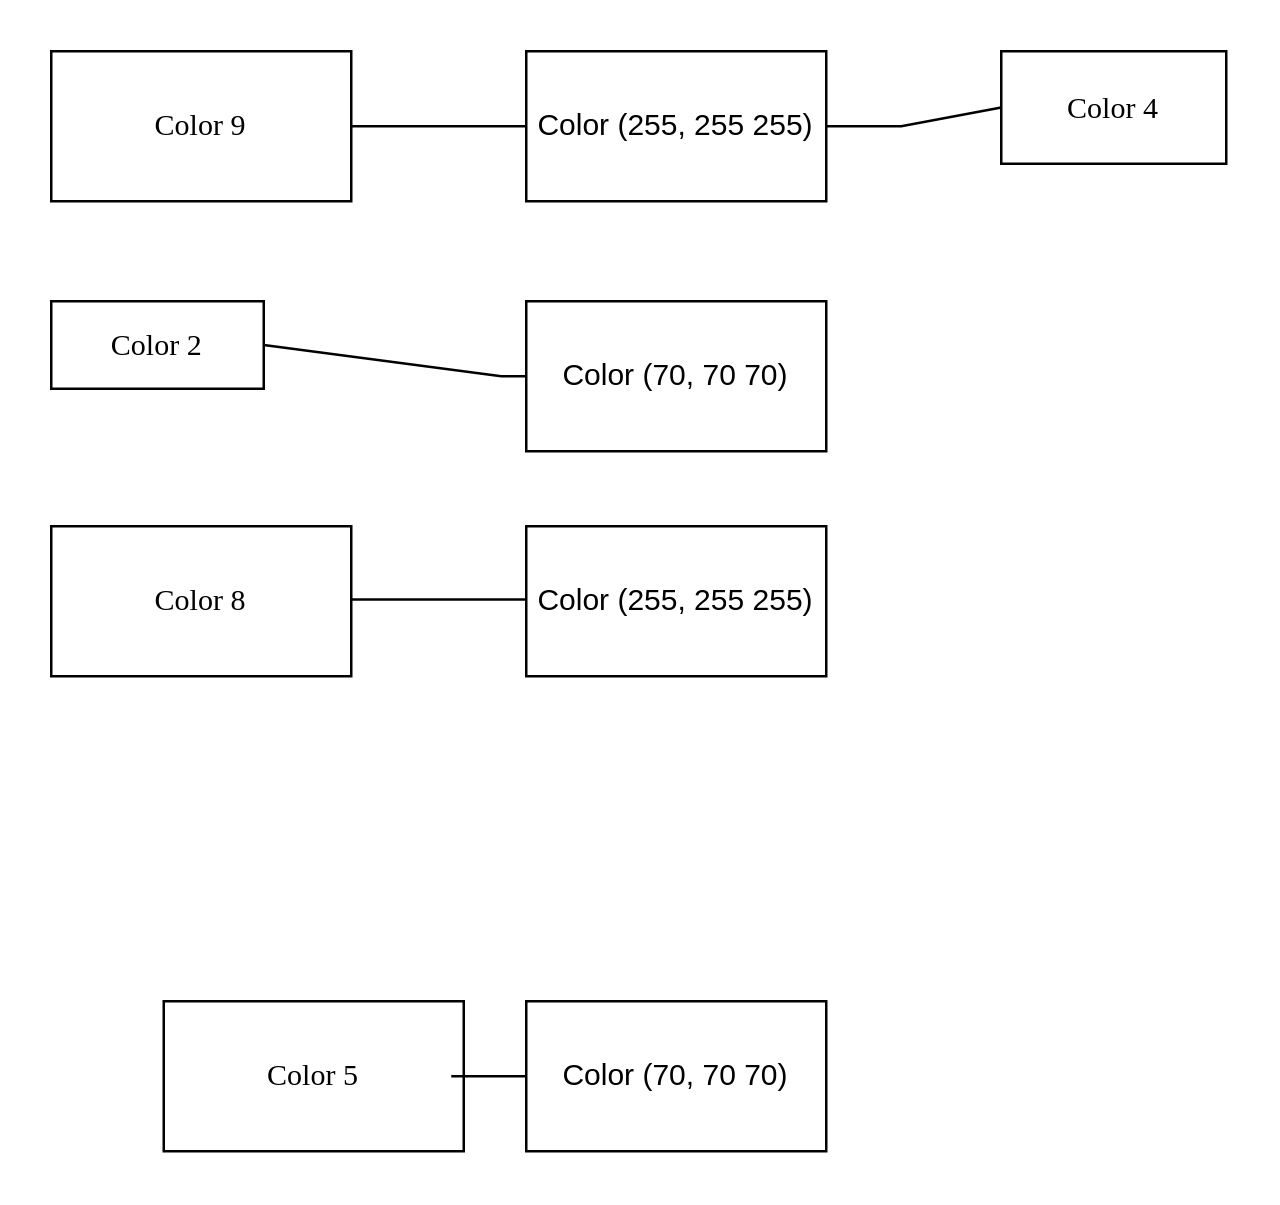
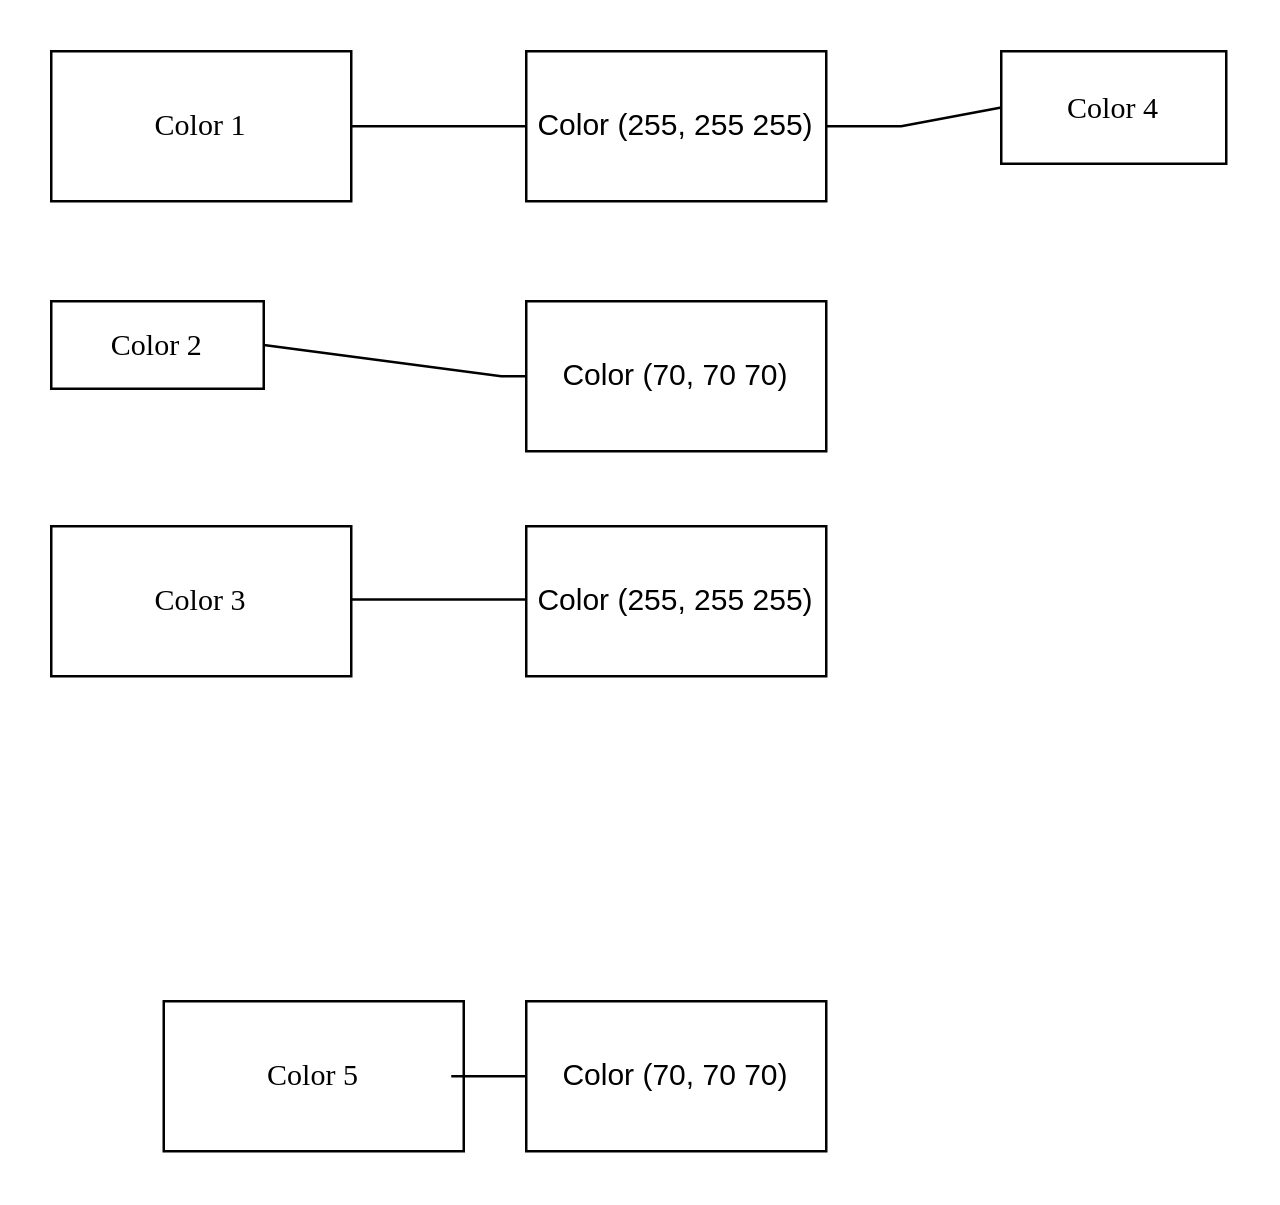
(201, 126) -> (201, 126)
(201, 601) -> (201, 601)
